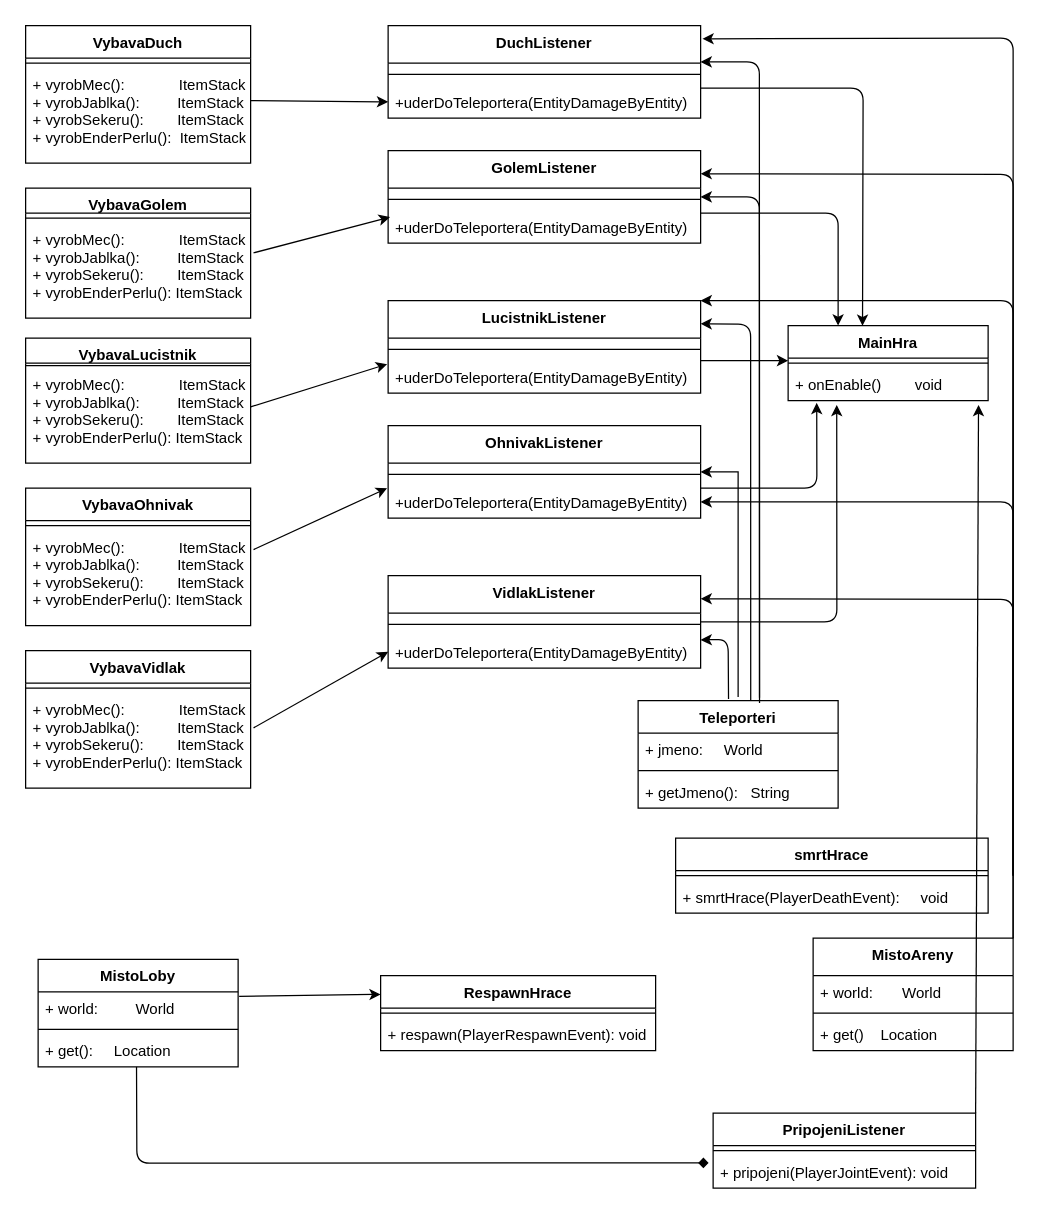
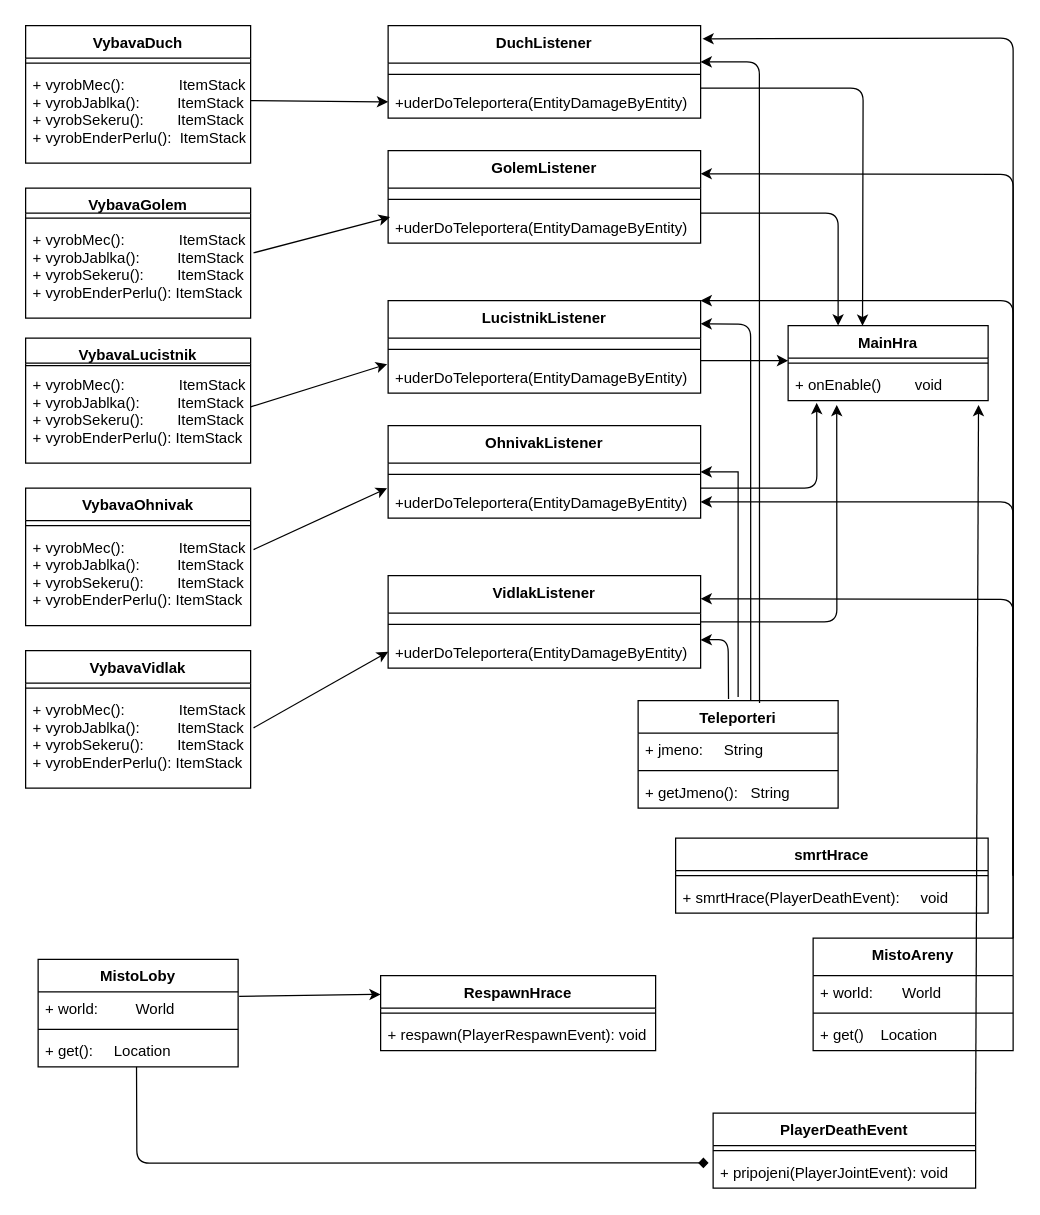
(732, 197) -> none
(711, 750) -> (715, 750)
(844, 1130) -> (844, 1130)
